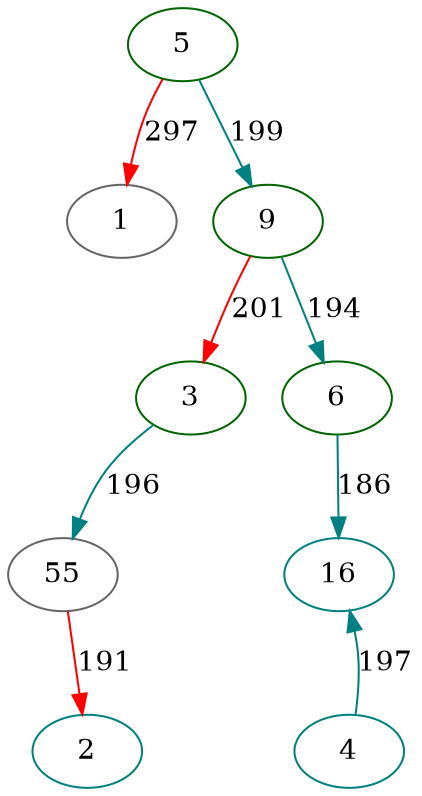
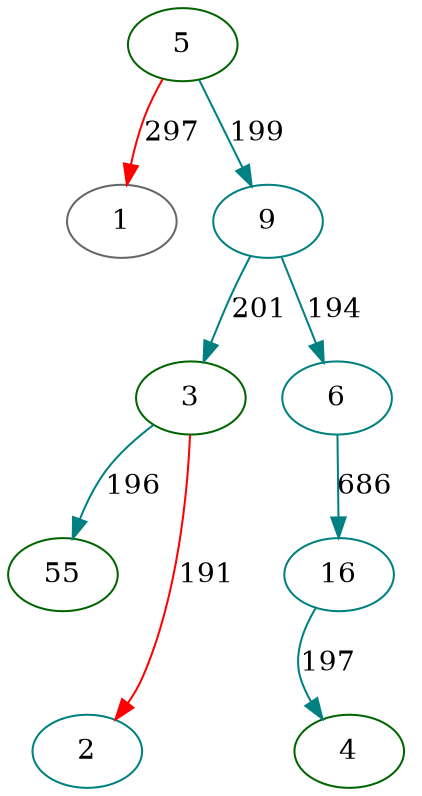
(268, 221) -> (268, 221)
(229, 299) -> (229, 299)
(337, 398) -> (337, 398)
(366, 486) -> (366, 486)
(63, 575) -> (63, 575)
(74, 653) -> (174, 573)
(359, 673) -> (299, 654)
(349, 751) -> (349, 751)
